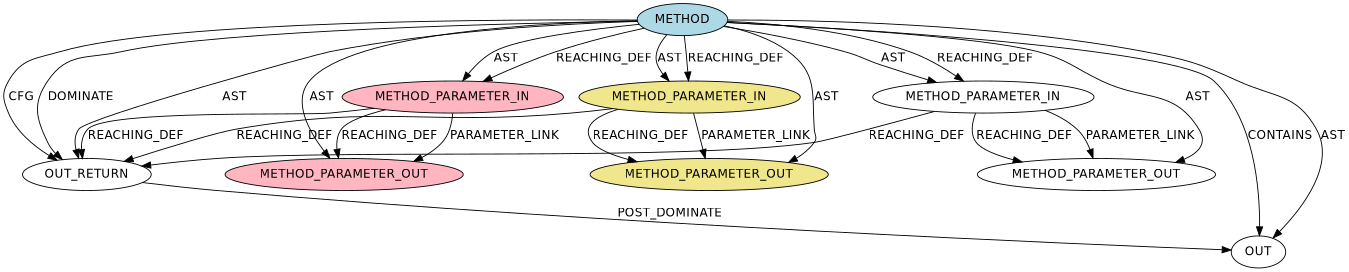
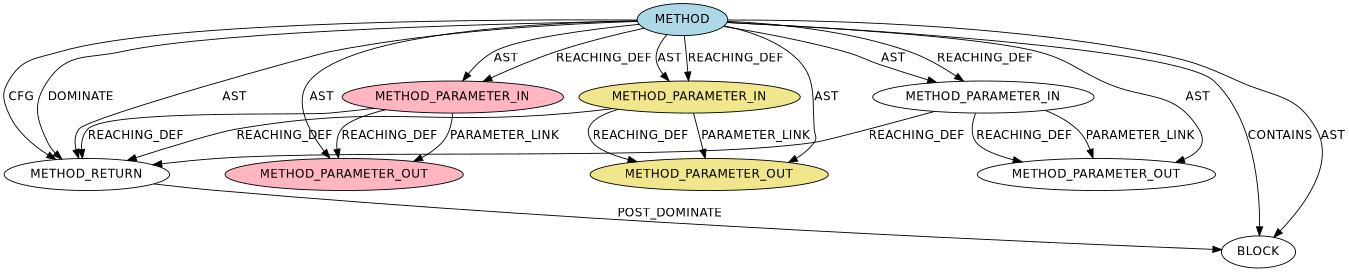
(87, 174) -> (87, 174)
(1258, 252) -> (1258, 252)
